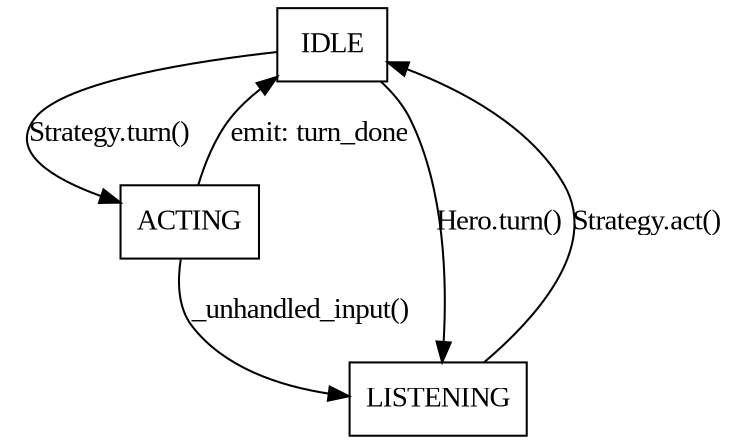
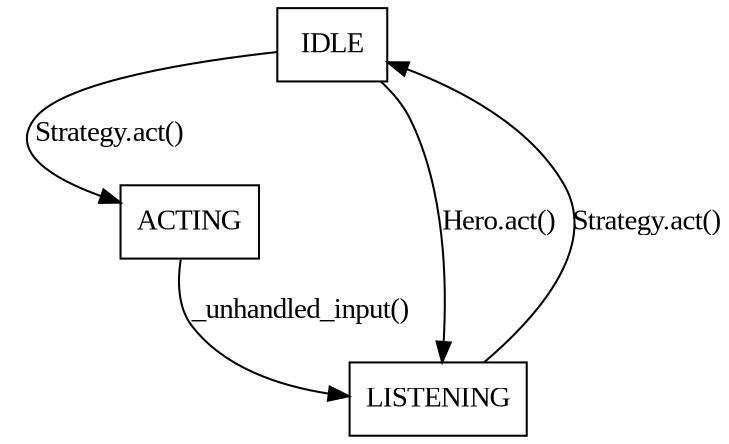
(221, 132) -> none
(109, 133) -> (109, 133)
(499, 222) -> (499, 222)
